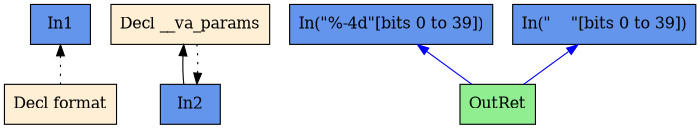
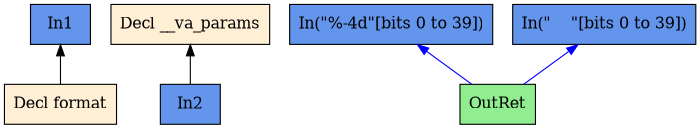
(198, 59) -> none
(60, 70) -> (60, 70)
